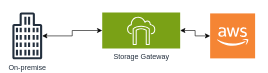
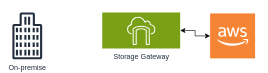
(84, 30) -> none
